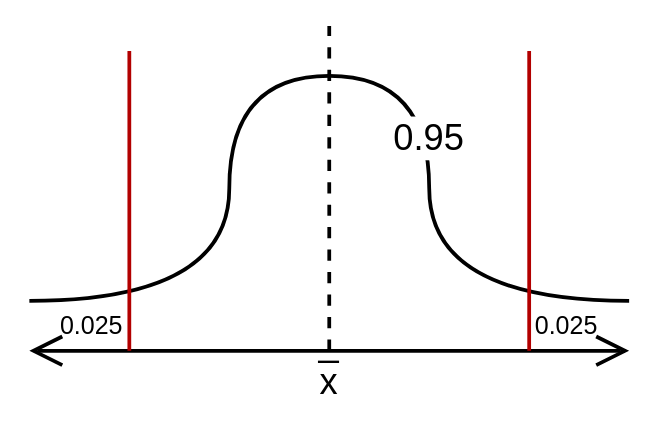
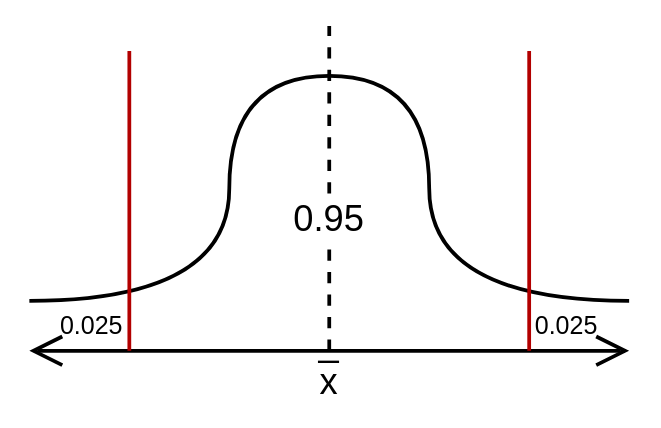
(429, 138) -> (329, 219)
